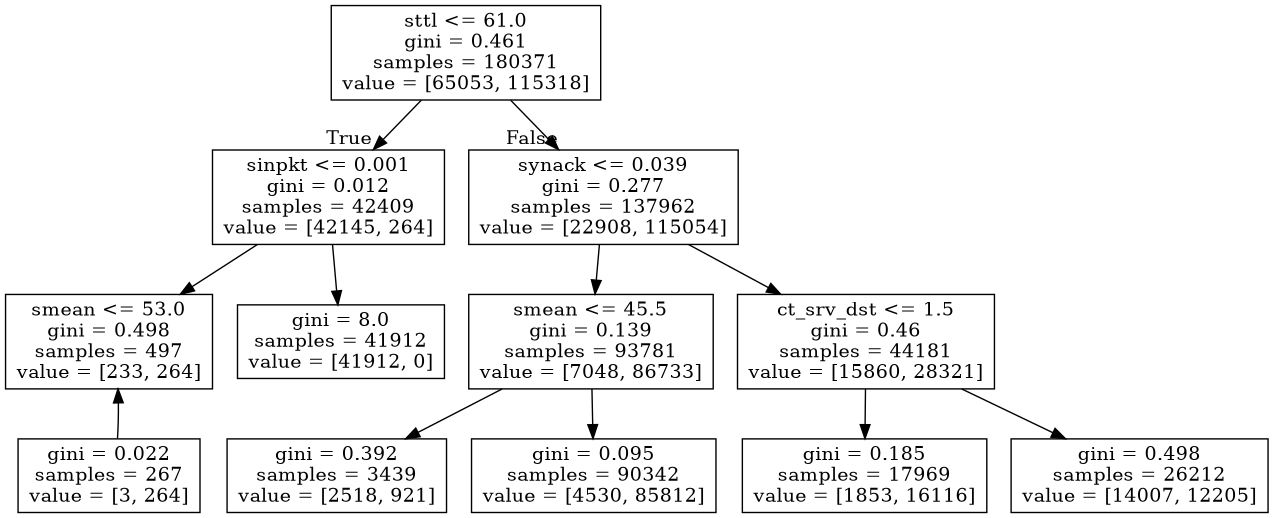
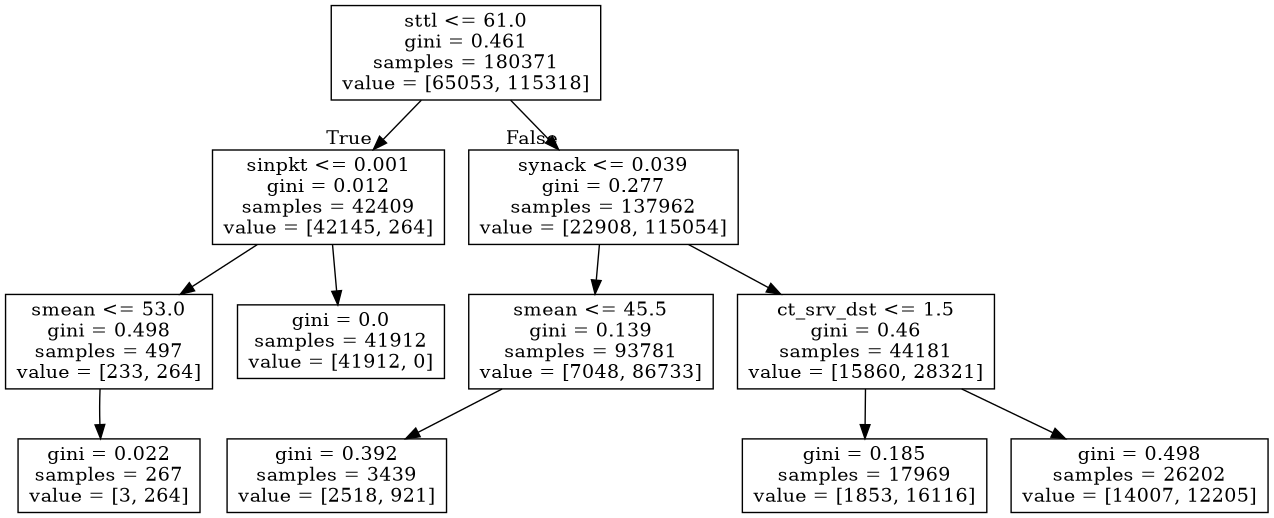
(341, 342) -> (341, 342)
(118, 421) -> (100, 407)
(594, 476) -> none
(1140, 476) -> (1140, 476)
